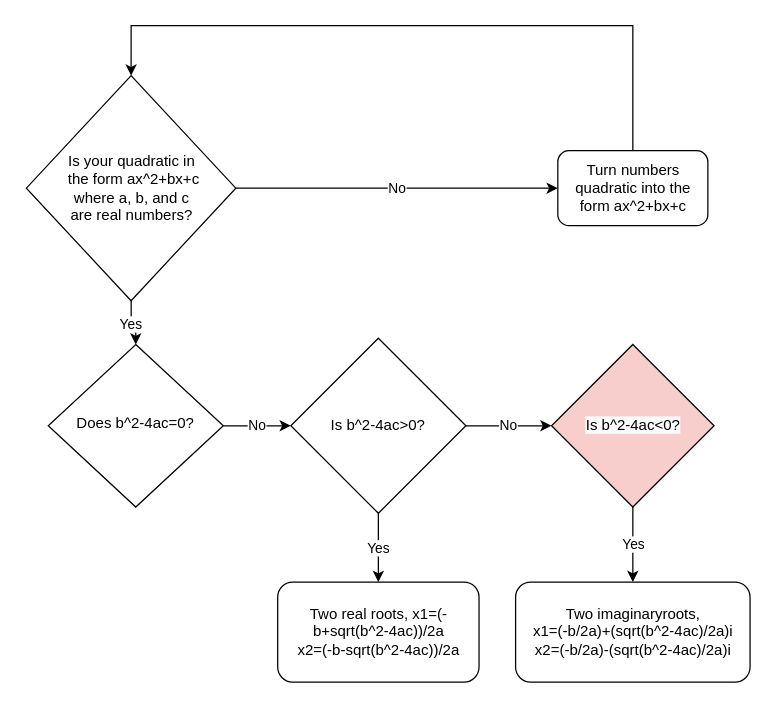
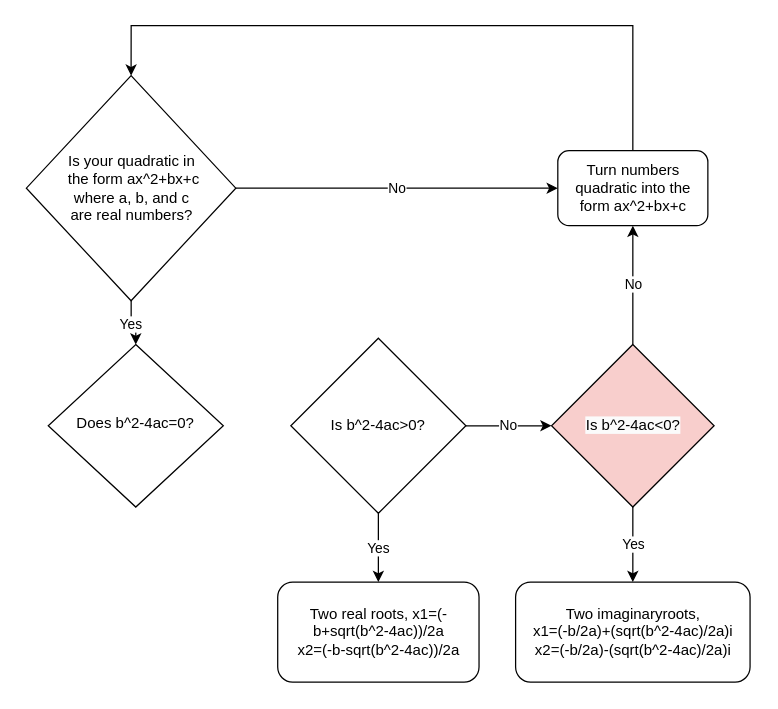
none -> (633, 289)
(252, 426) -> none
